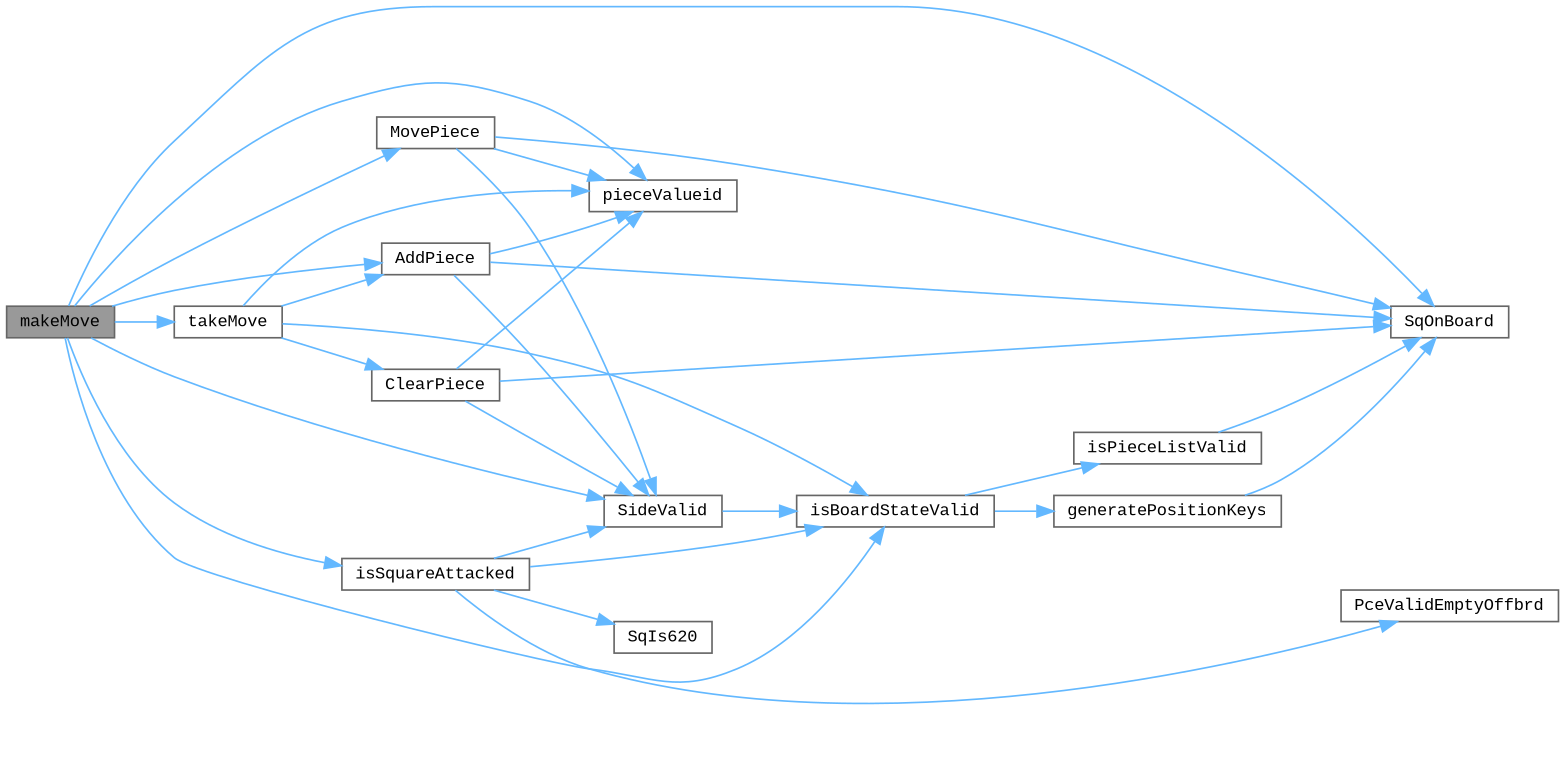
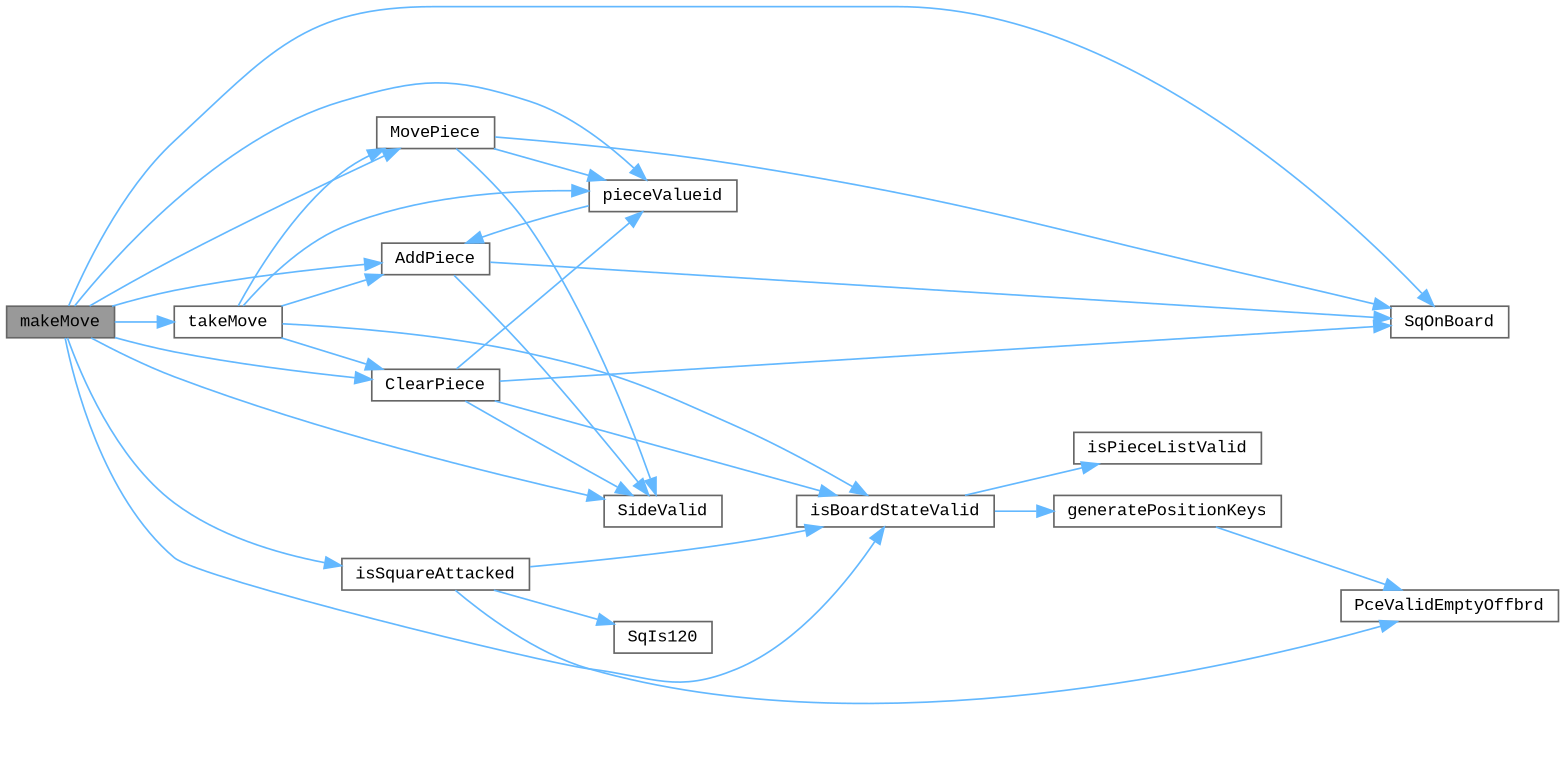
none -> (294, 222)
(554, 237) -> (538, 220)
none -> (234, 362)
(1314, 393) -> none
(1344, 435) -> (1301, 556)
(751, 511) -> (657, 446)
(541, 545) -> none
(663, 637) -> (663, 637)
